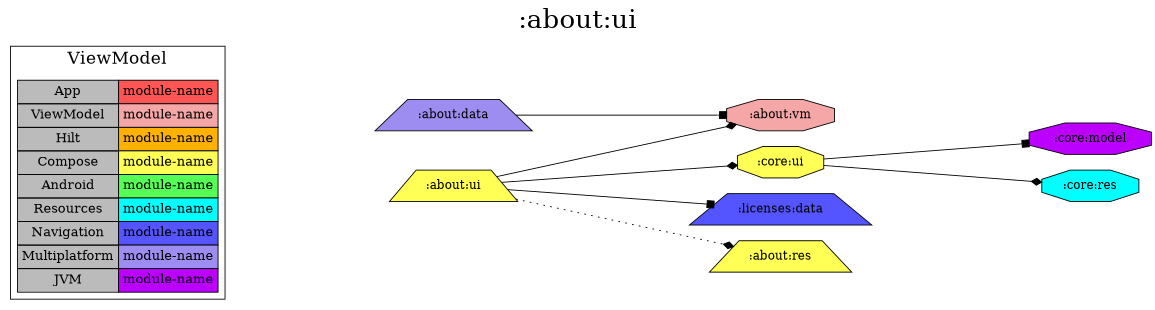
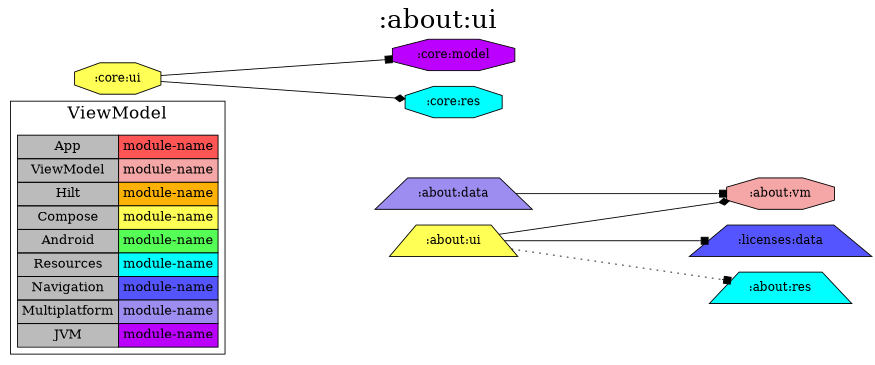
(614, 174) -> none
(620, 222) -> (617, 264)
(781, 256) -> (781, 288)
